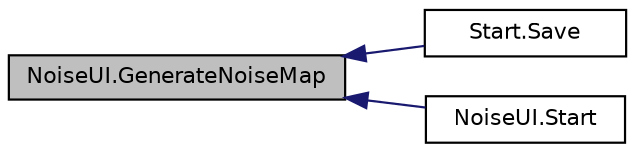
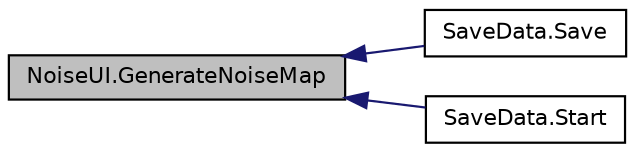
(525, 33) -> (525, 33)
(525, 119) -> (525, 119)
